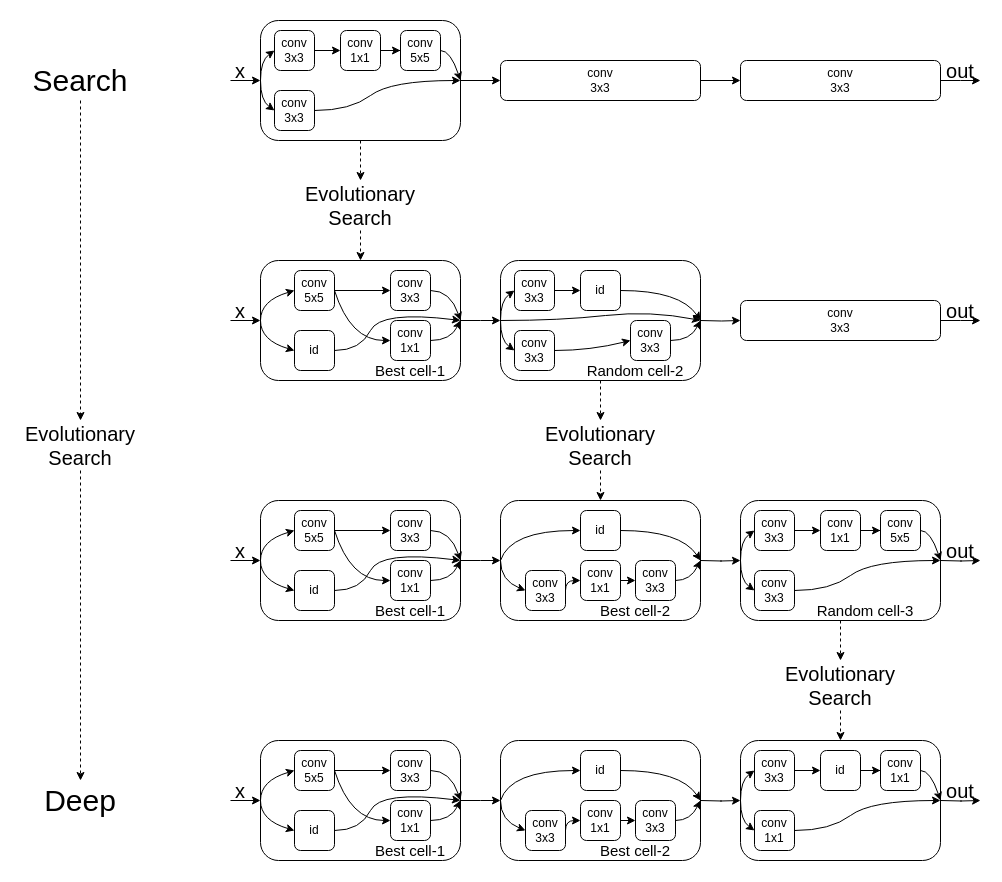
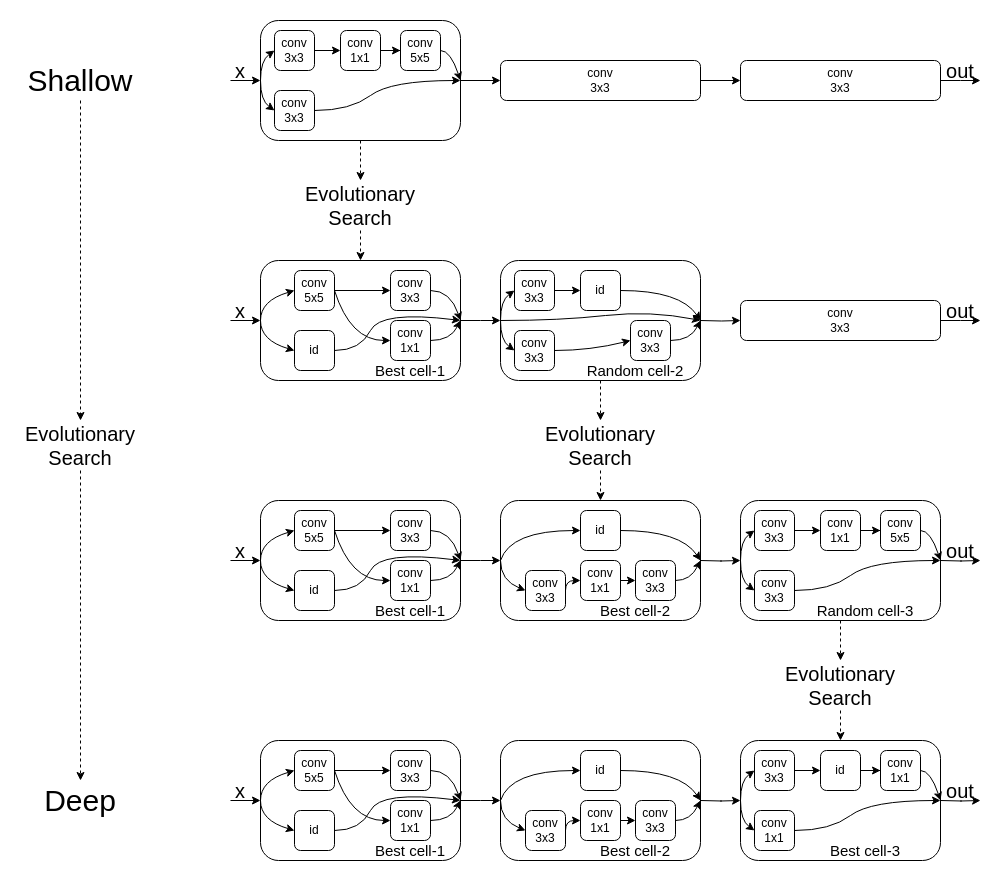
(81, 81) -> (81, 81)
none -> (866, 851)
